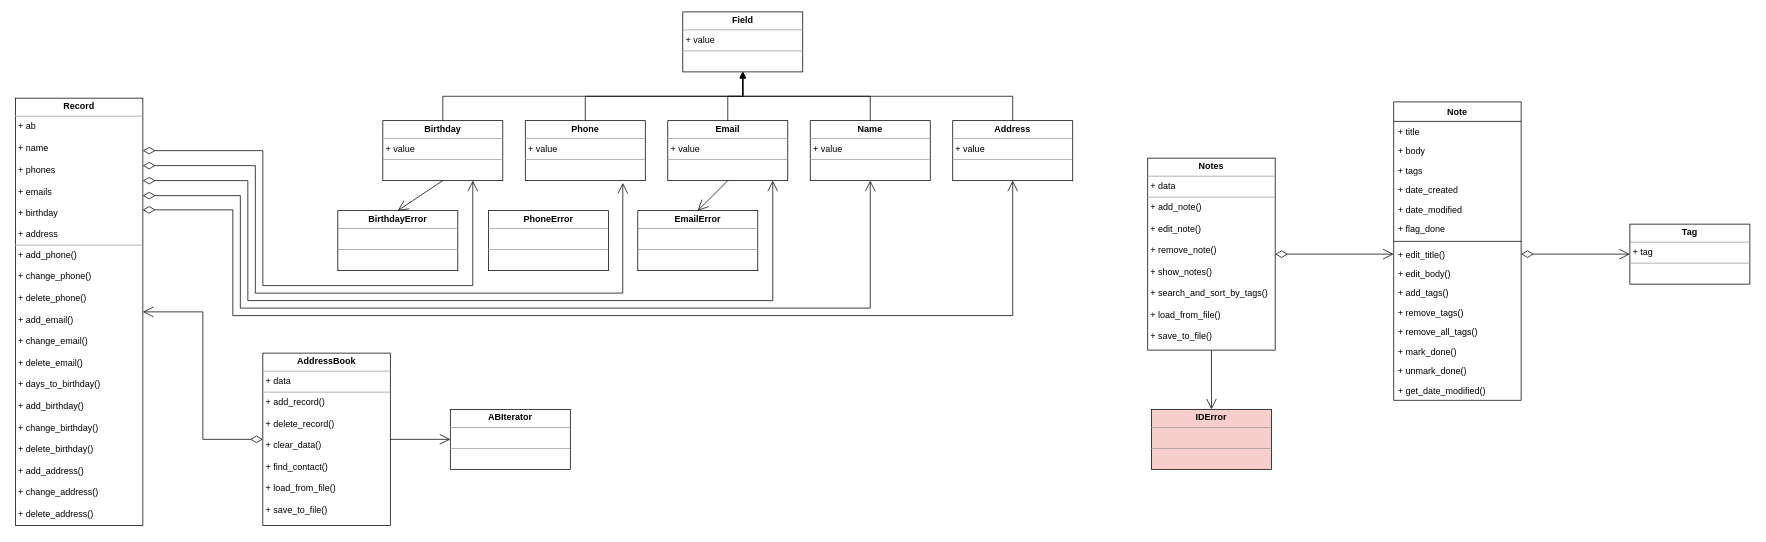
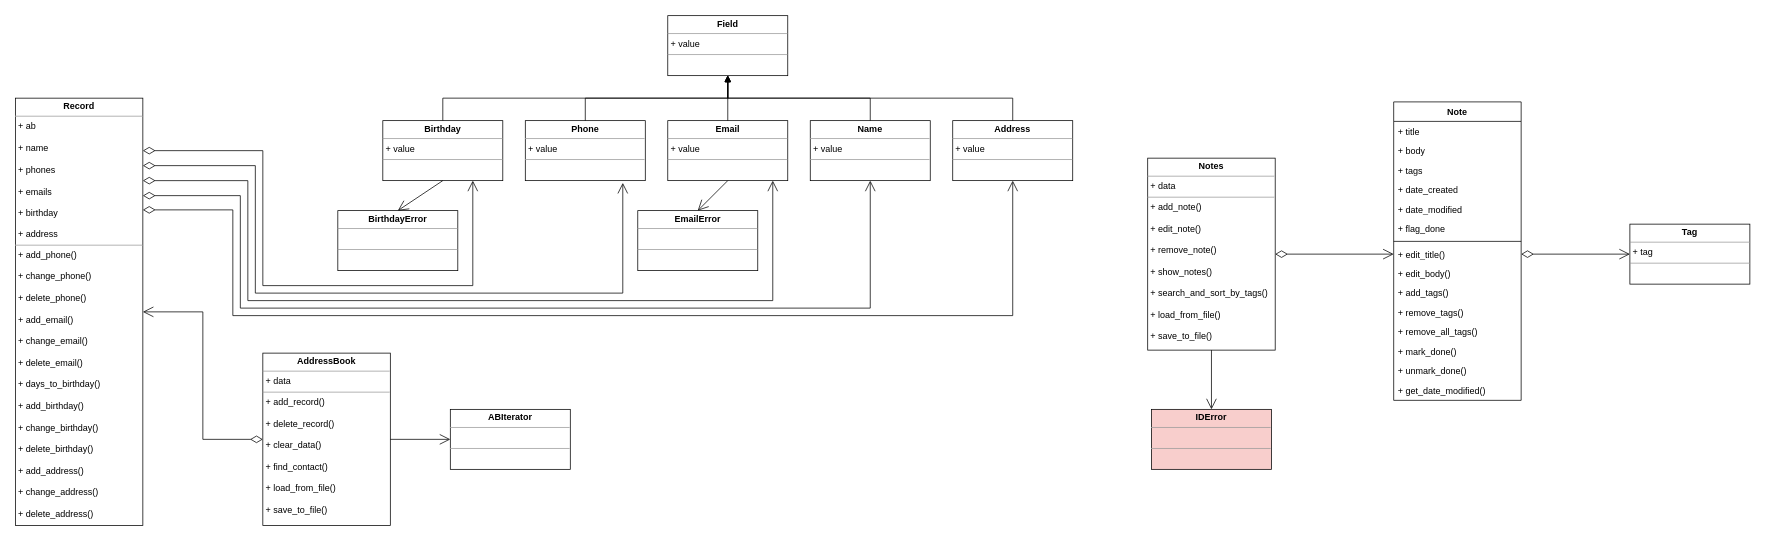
(743, 42) -> (728, 45)
(549, 240) -> none
